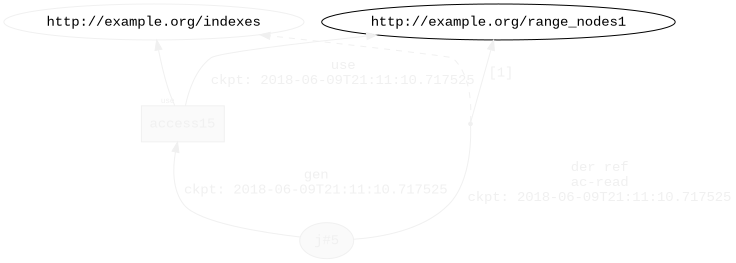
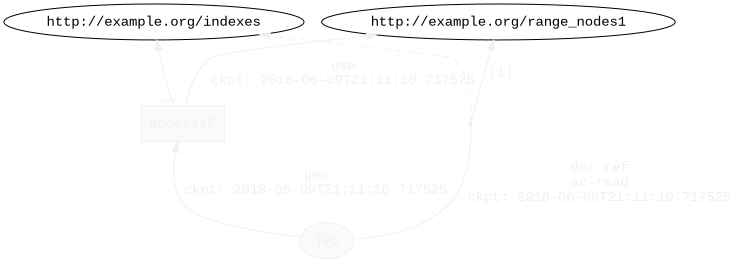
(154, 22) -> (154, 22)
